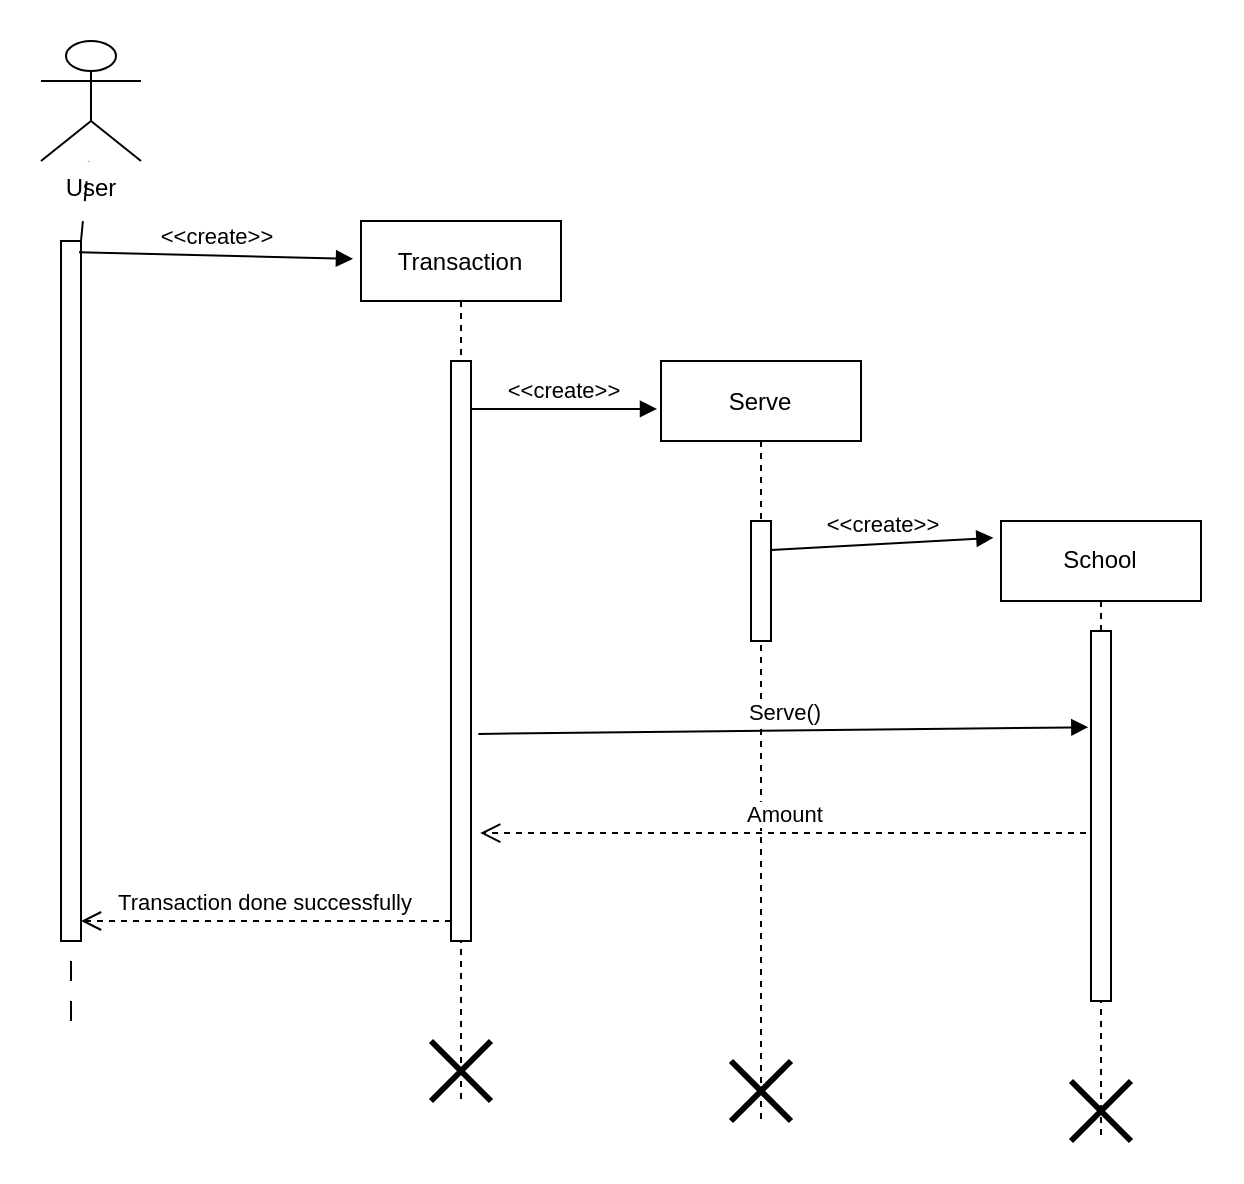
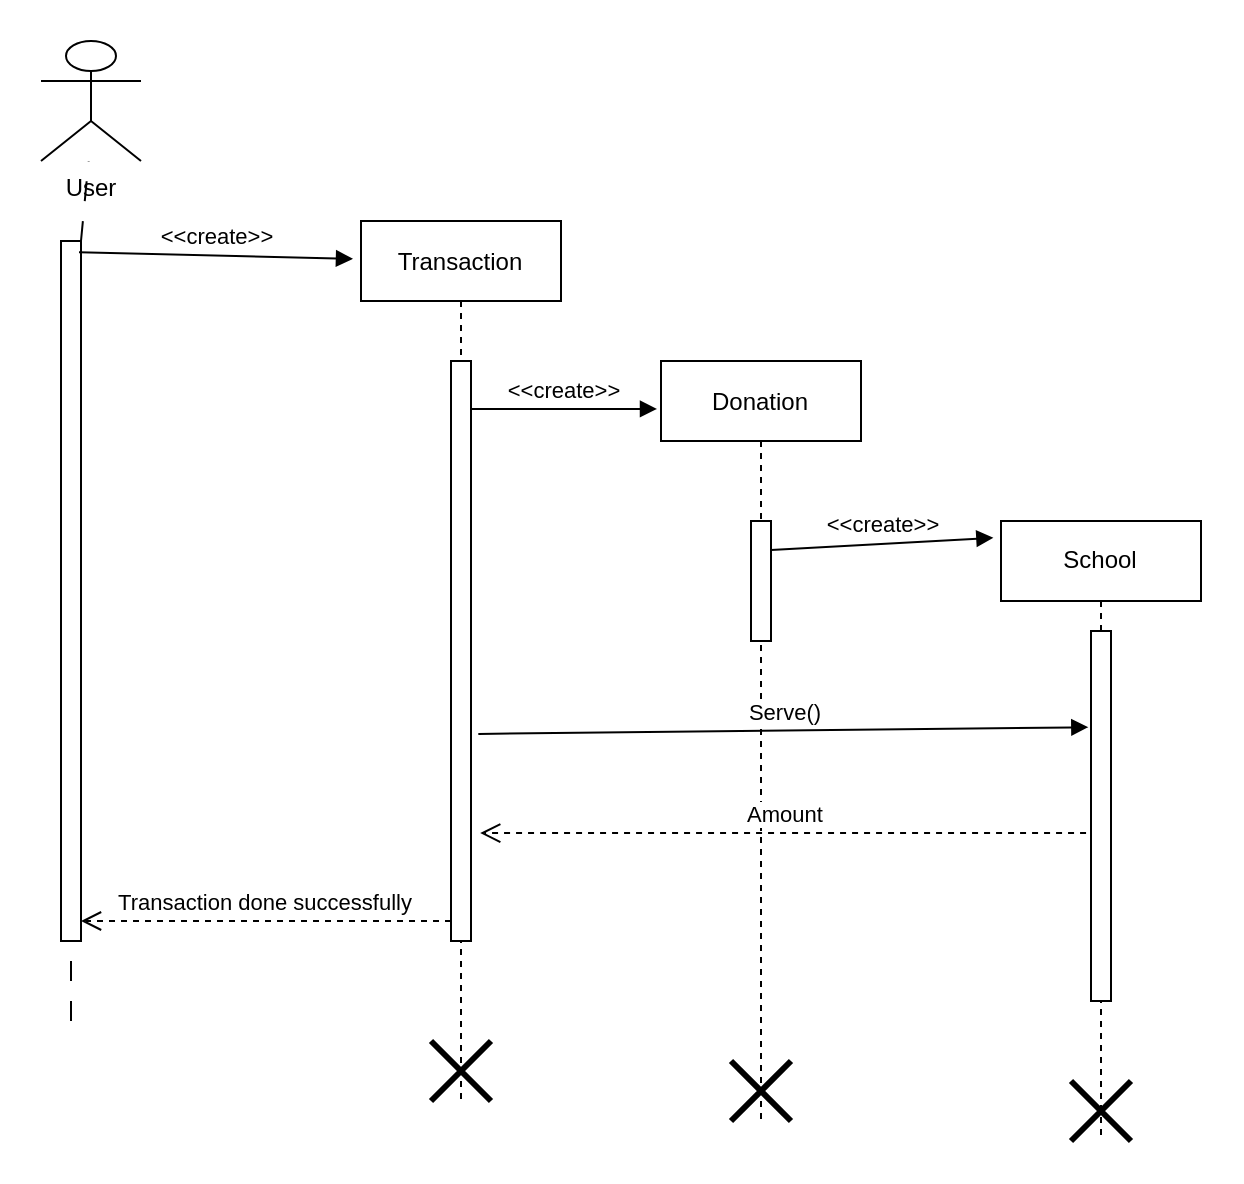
(760, 402) -> (760, 402)
